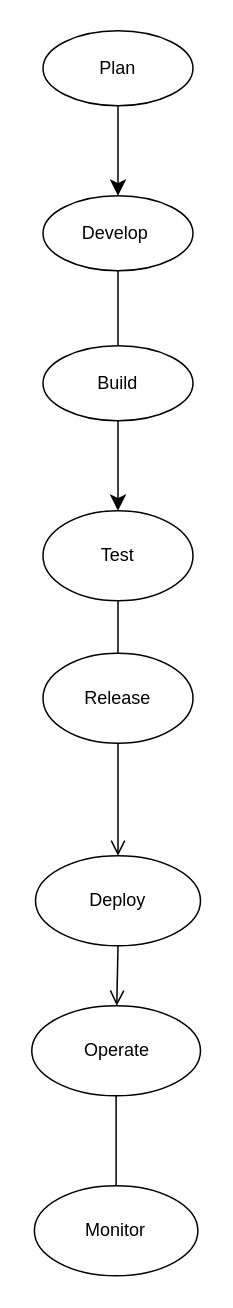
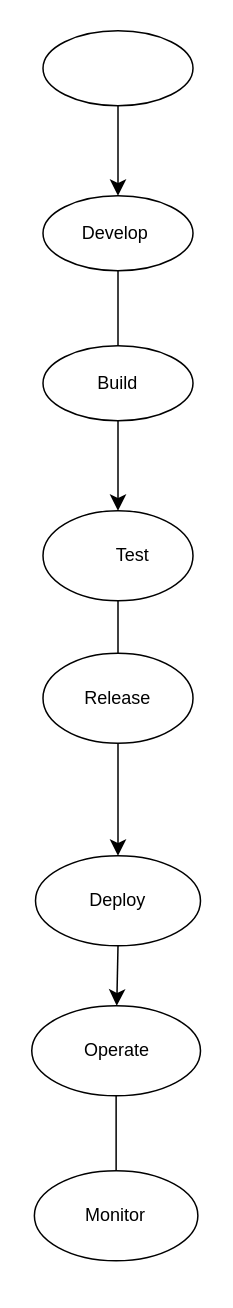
(118, 68) -> none
(118, 556) -> (133, 556)
(118, 845) -> (118, 842)
(117, 995) -> (117, 992)
(116, 1231) -> (116, 1216)
